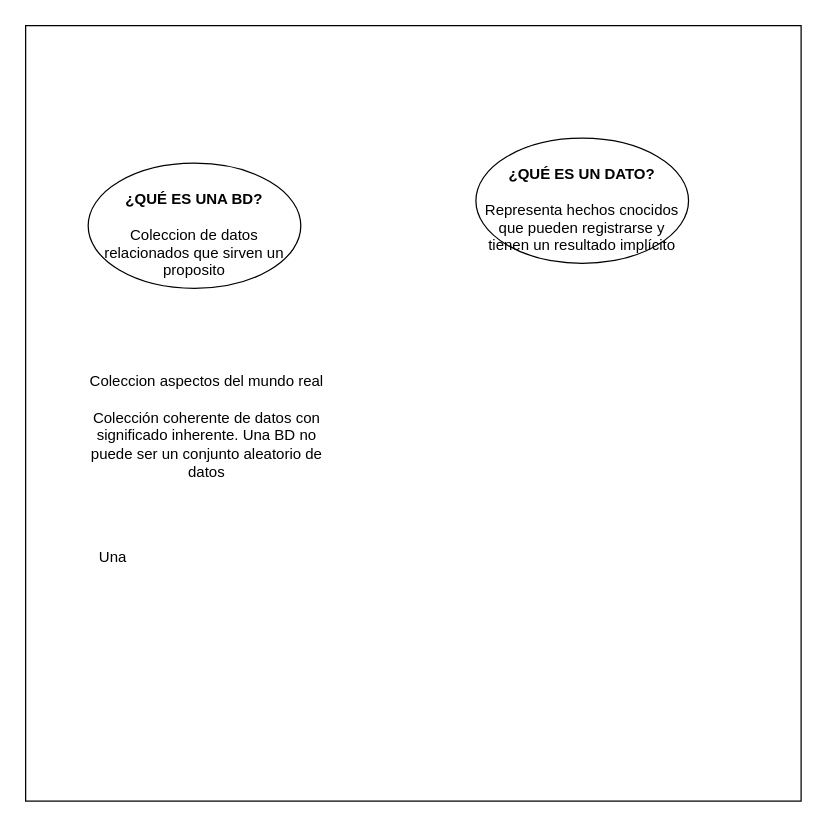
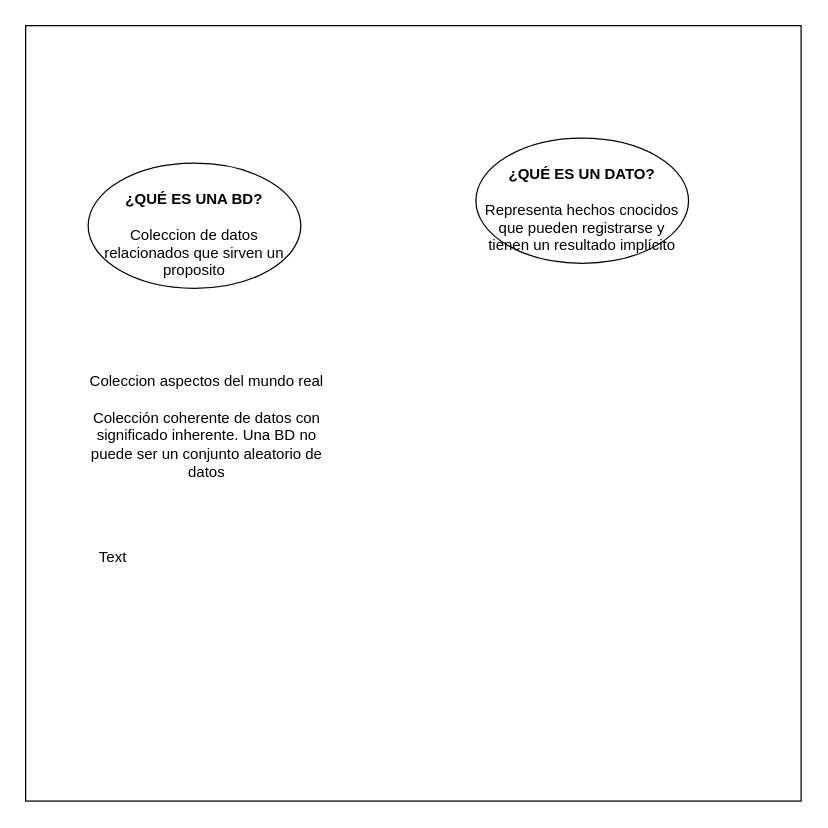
(113, 557) -> (113, 557)
